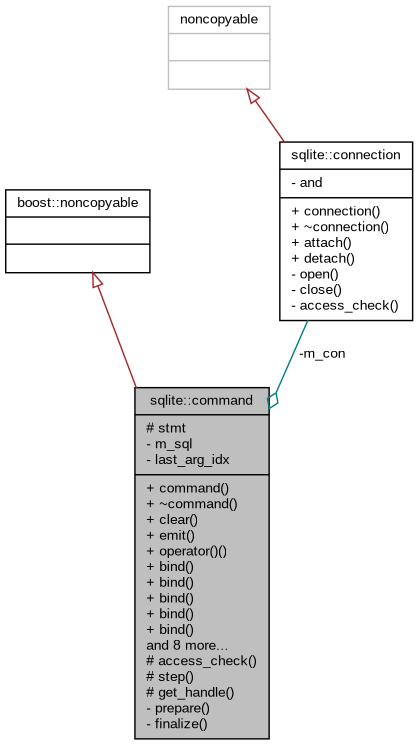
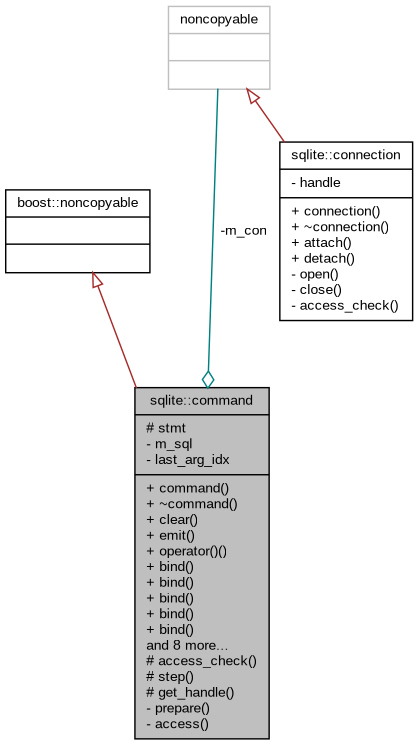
(307, 183) -> (316, 183)
(292, 356) -> (213, 230)
(177, 724) -> (178, 724)
